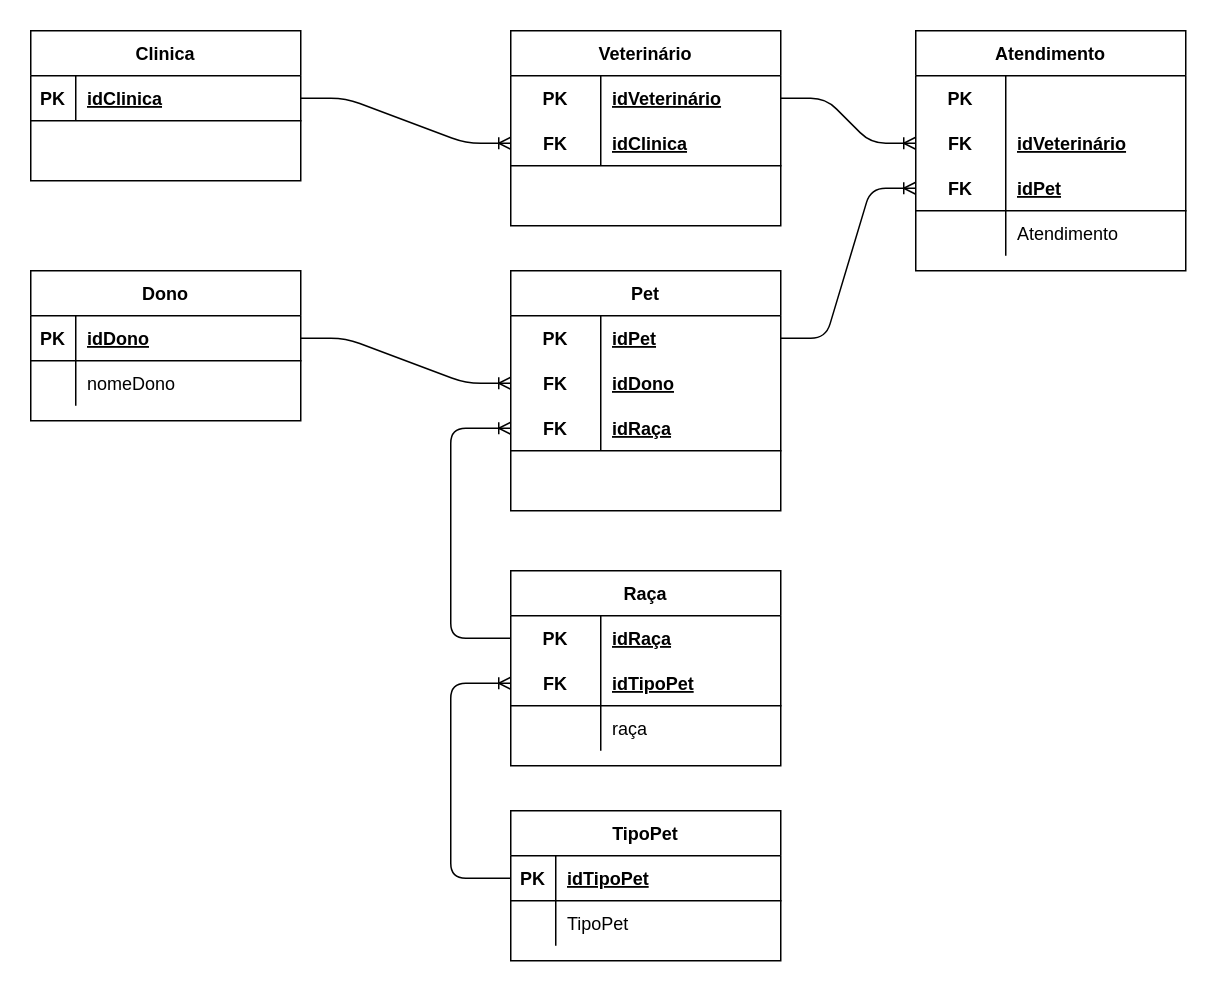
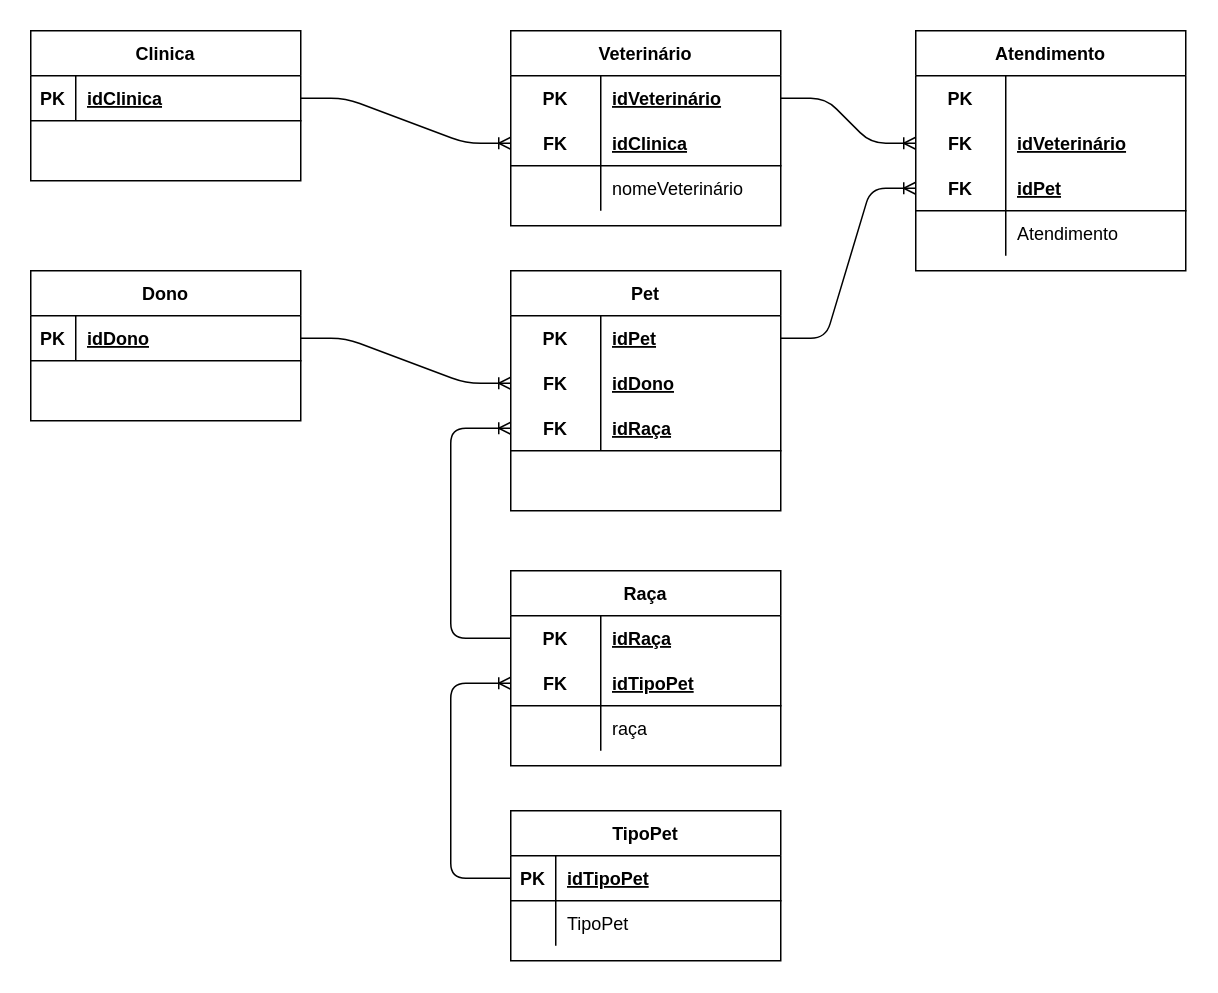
none -> (691, 188)
(188, 383) -> none
